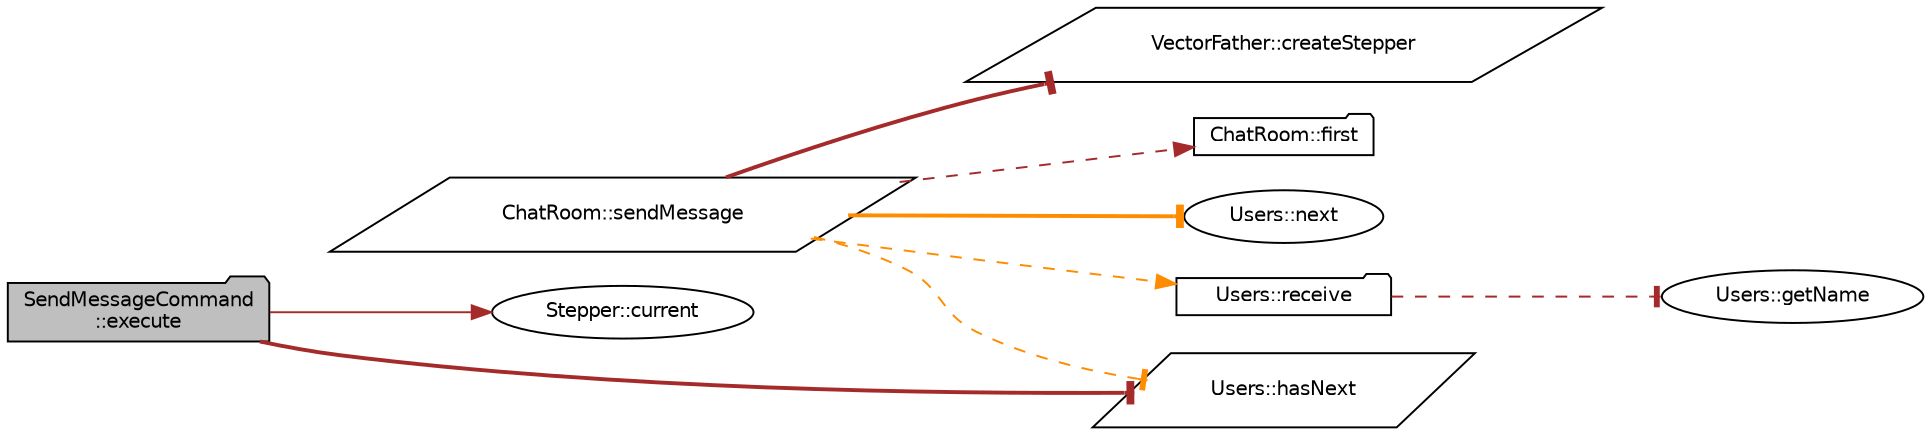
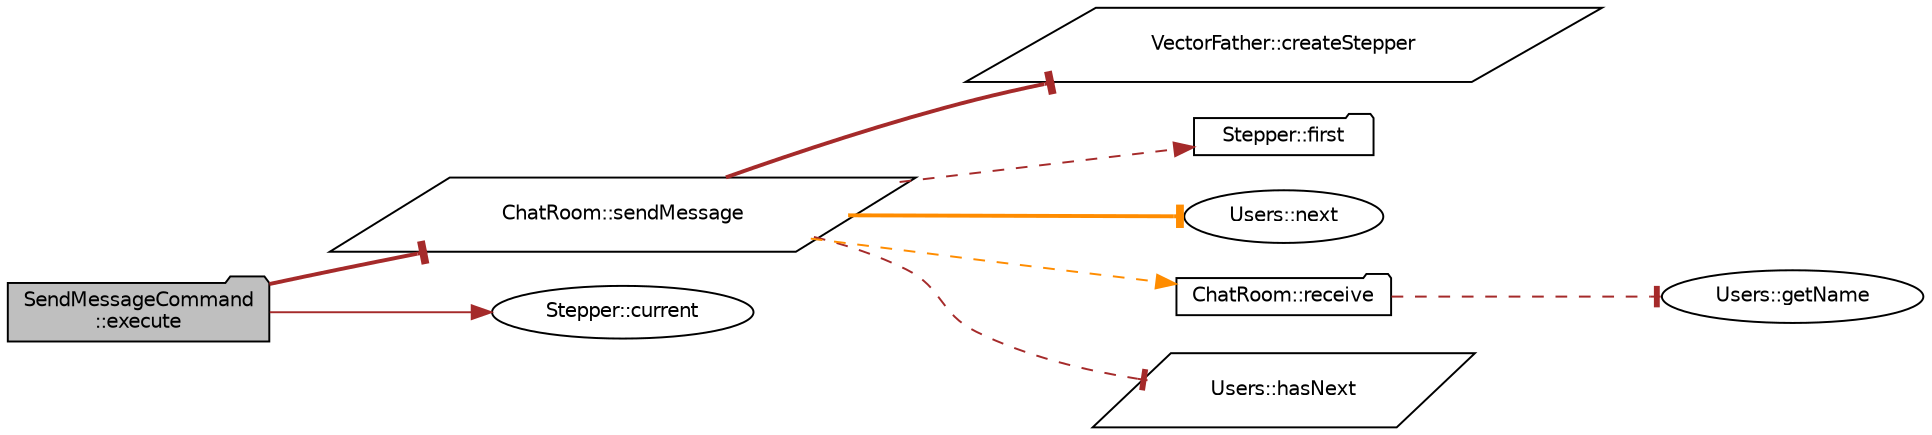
(1284, 137) -> (1284, 137)
(1284, 297) -> (1284, 297)
(966, 326) -> (966, 326)
(691, 384) -> (343, 269)
